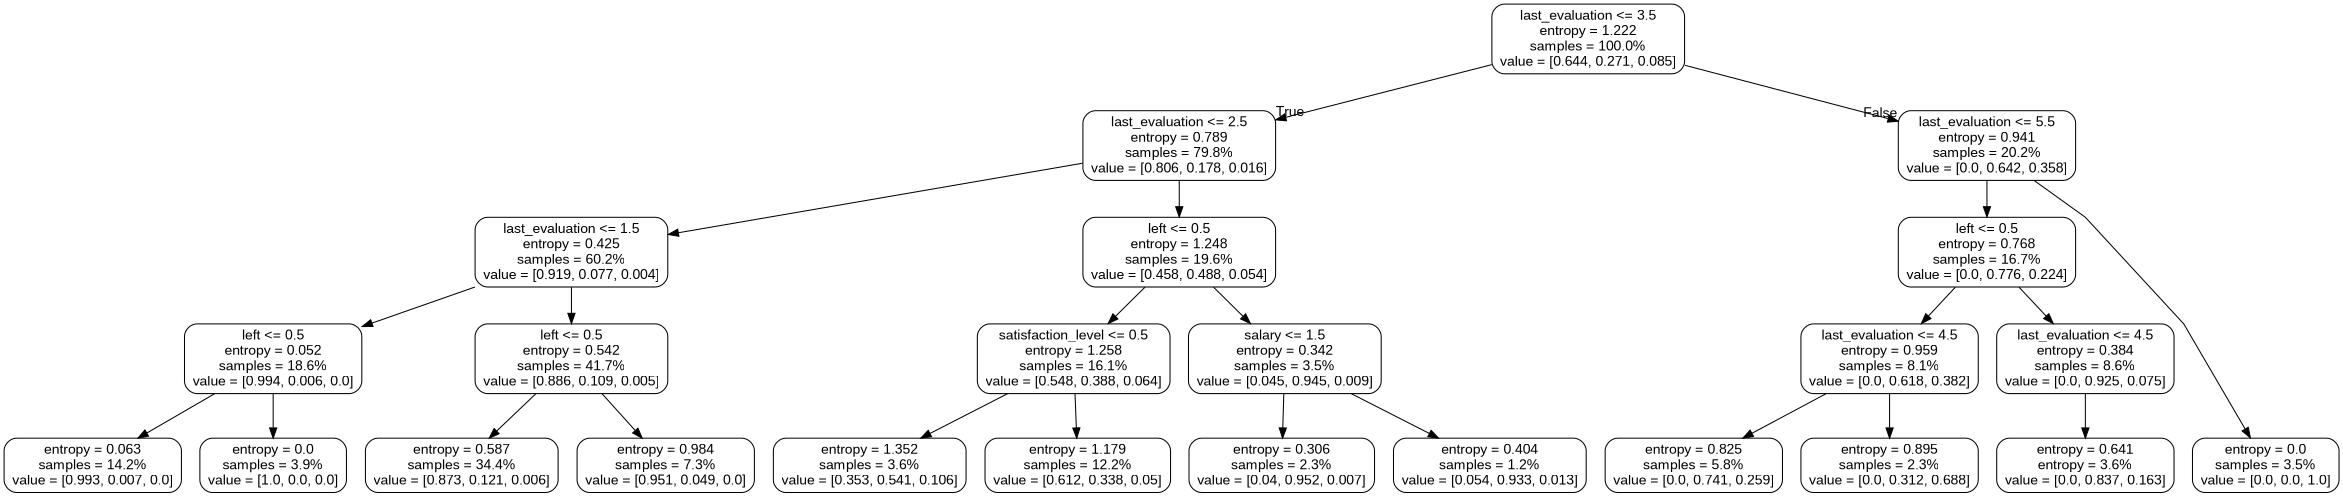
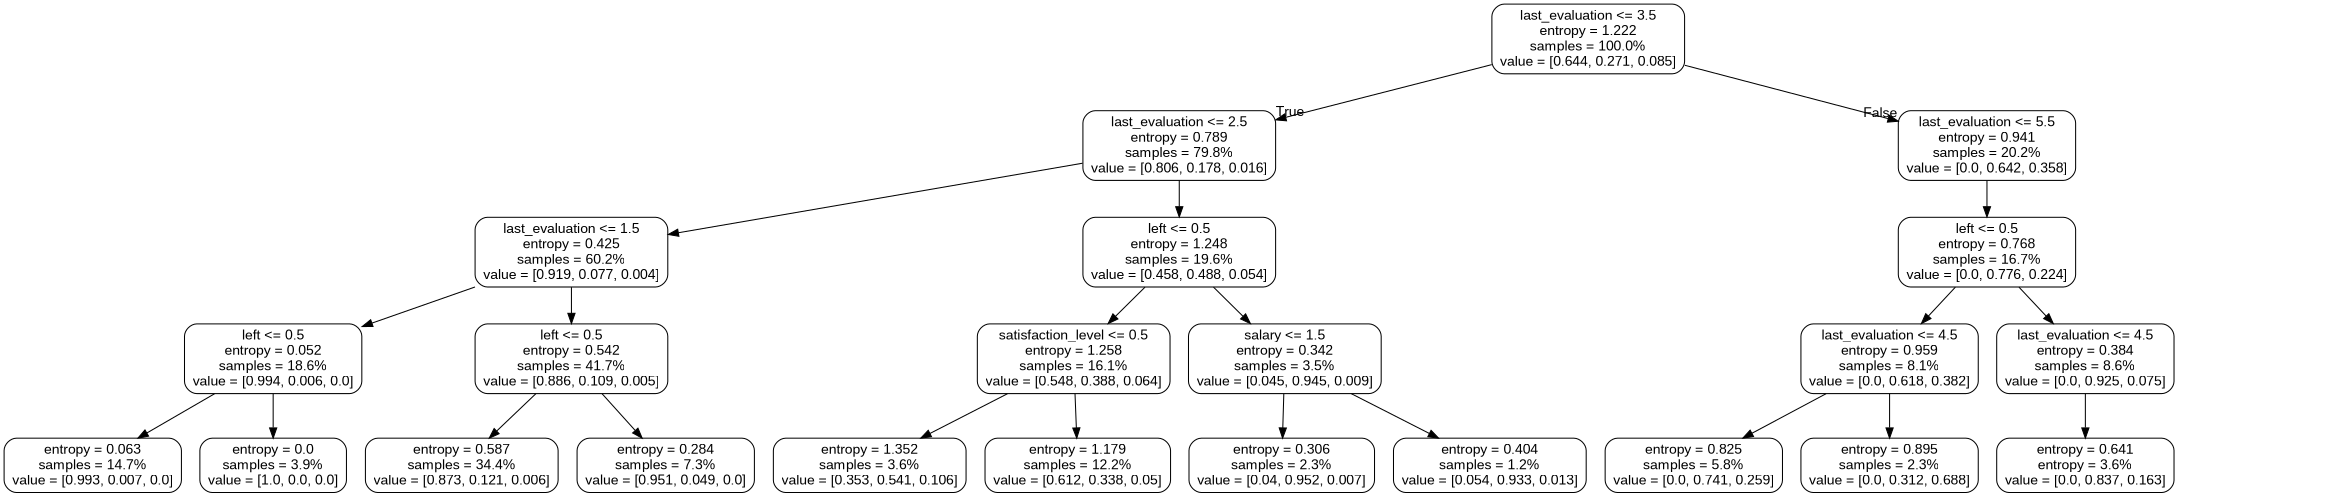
(93, 465) -> (93, 465)
(666, 465) -> (666, 465)
(2266, 465) -> none
